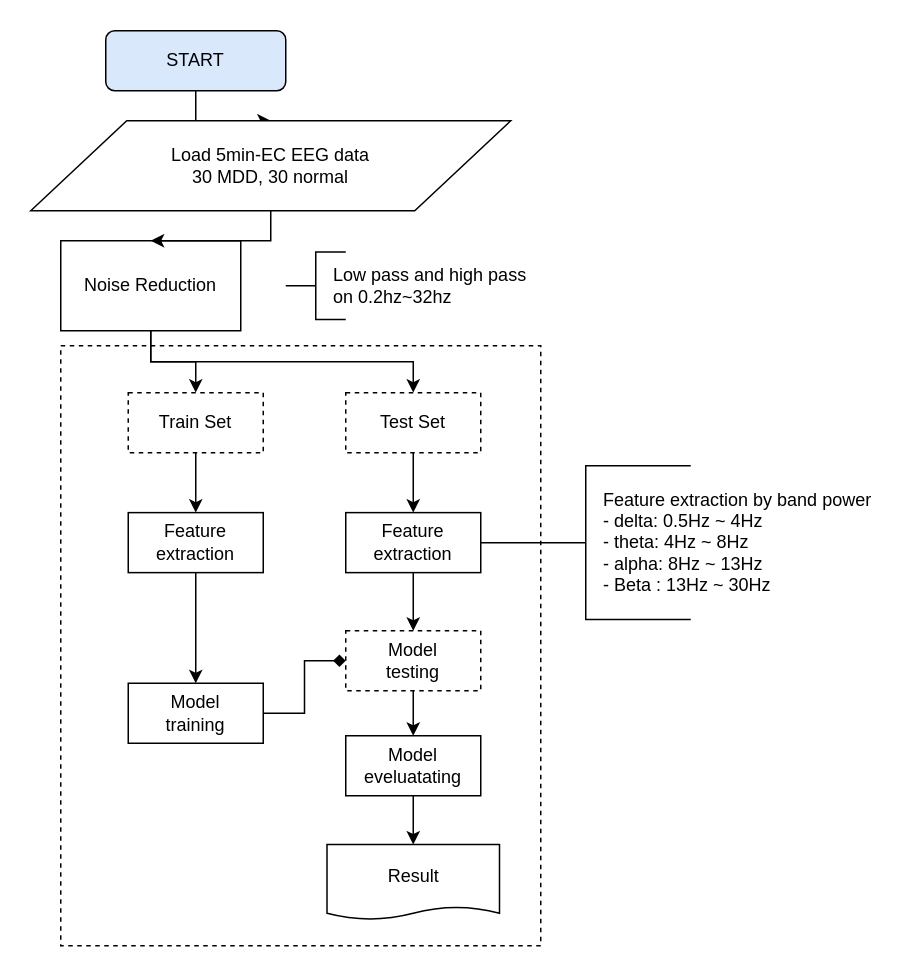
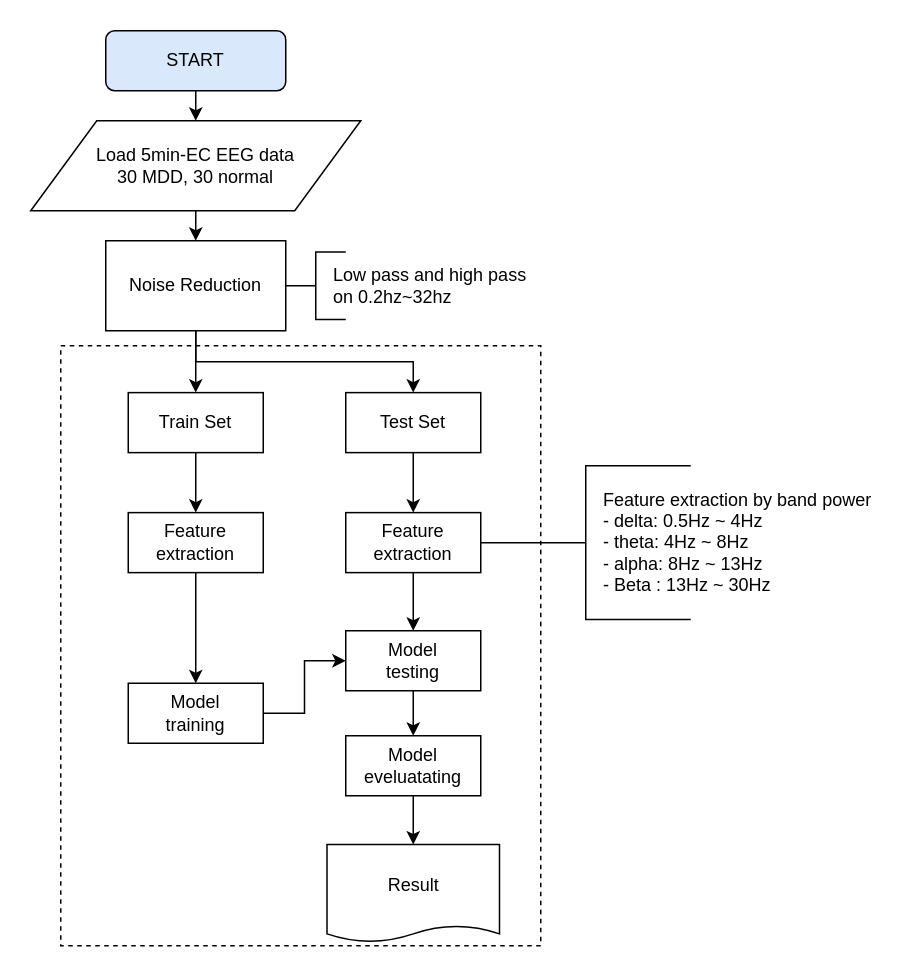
(271, 166) -> (196, 166)
(151, 286) -> (196, 286)
(196, 423) -> (196, 423)
(413, 423) -> (413, 423)
(333, 661) -> (334, 661)
(413, 661) -> (413, 661)
(413, 882) -> (413, 893)
